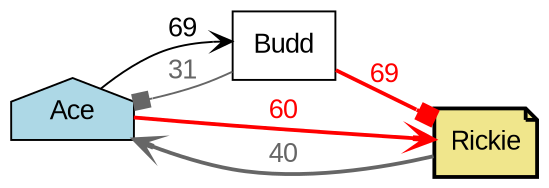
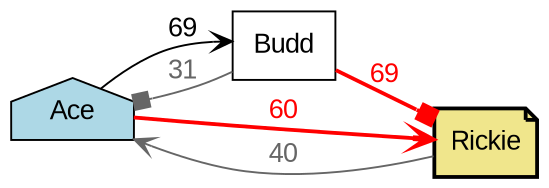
(292, 174) -> (292, 174)
